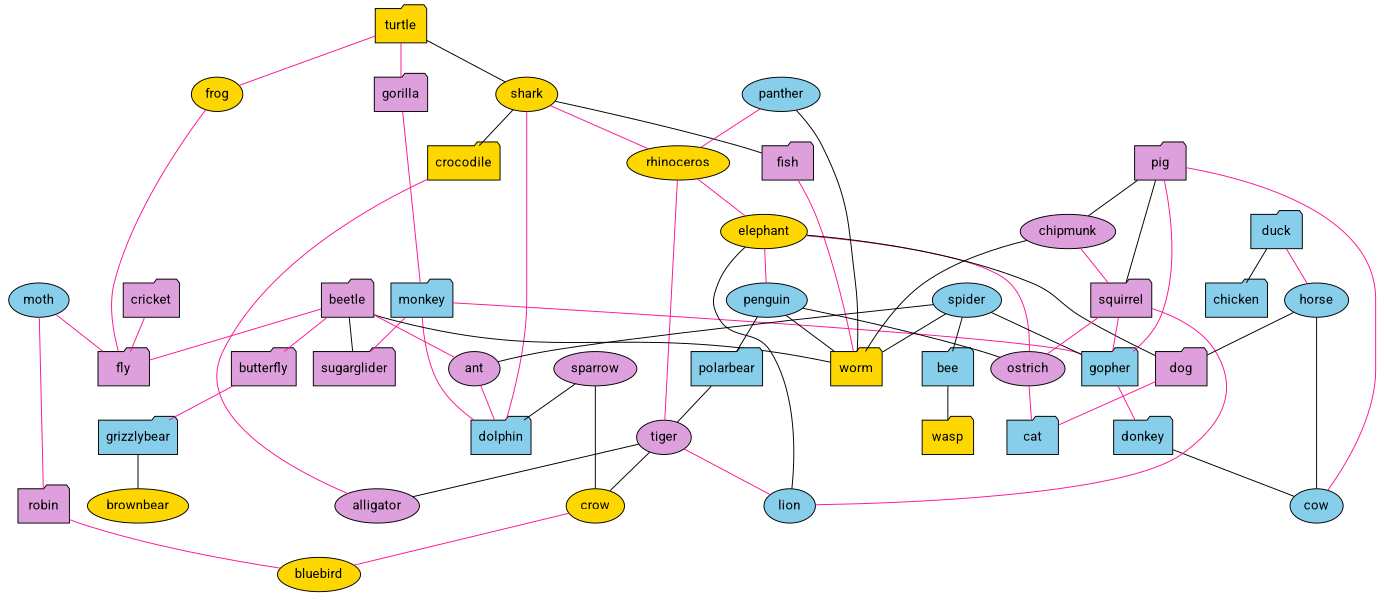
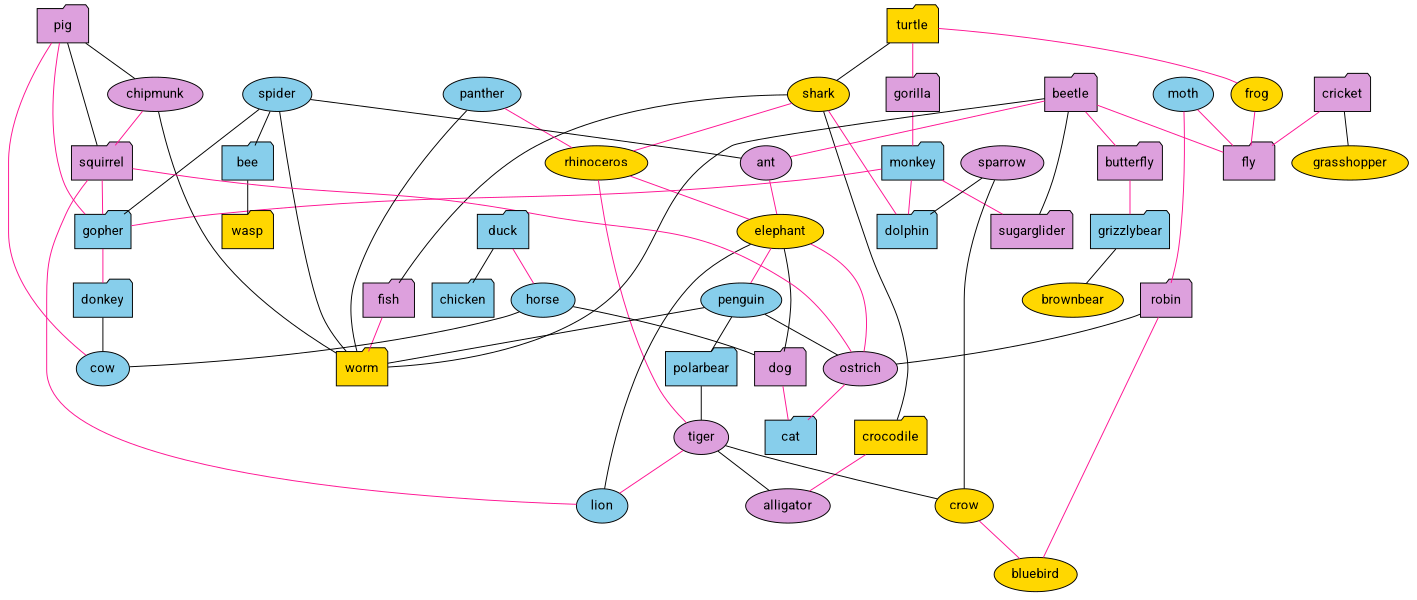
none -> (1350, 163)
none -> (1020, 345)
(488, 403) -> (773, 197)
